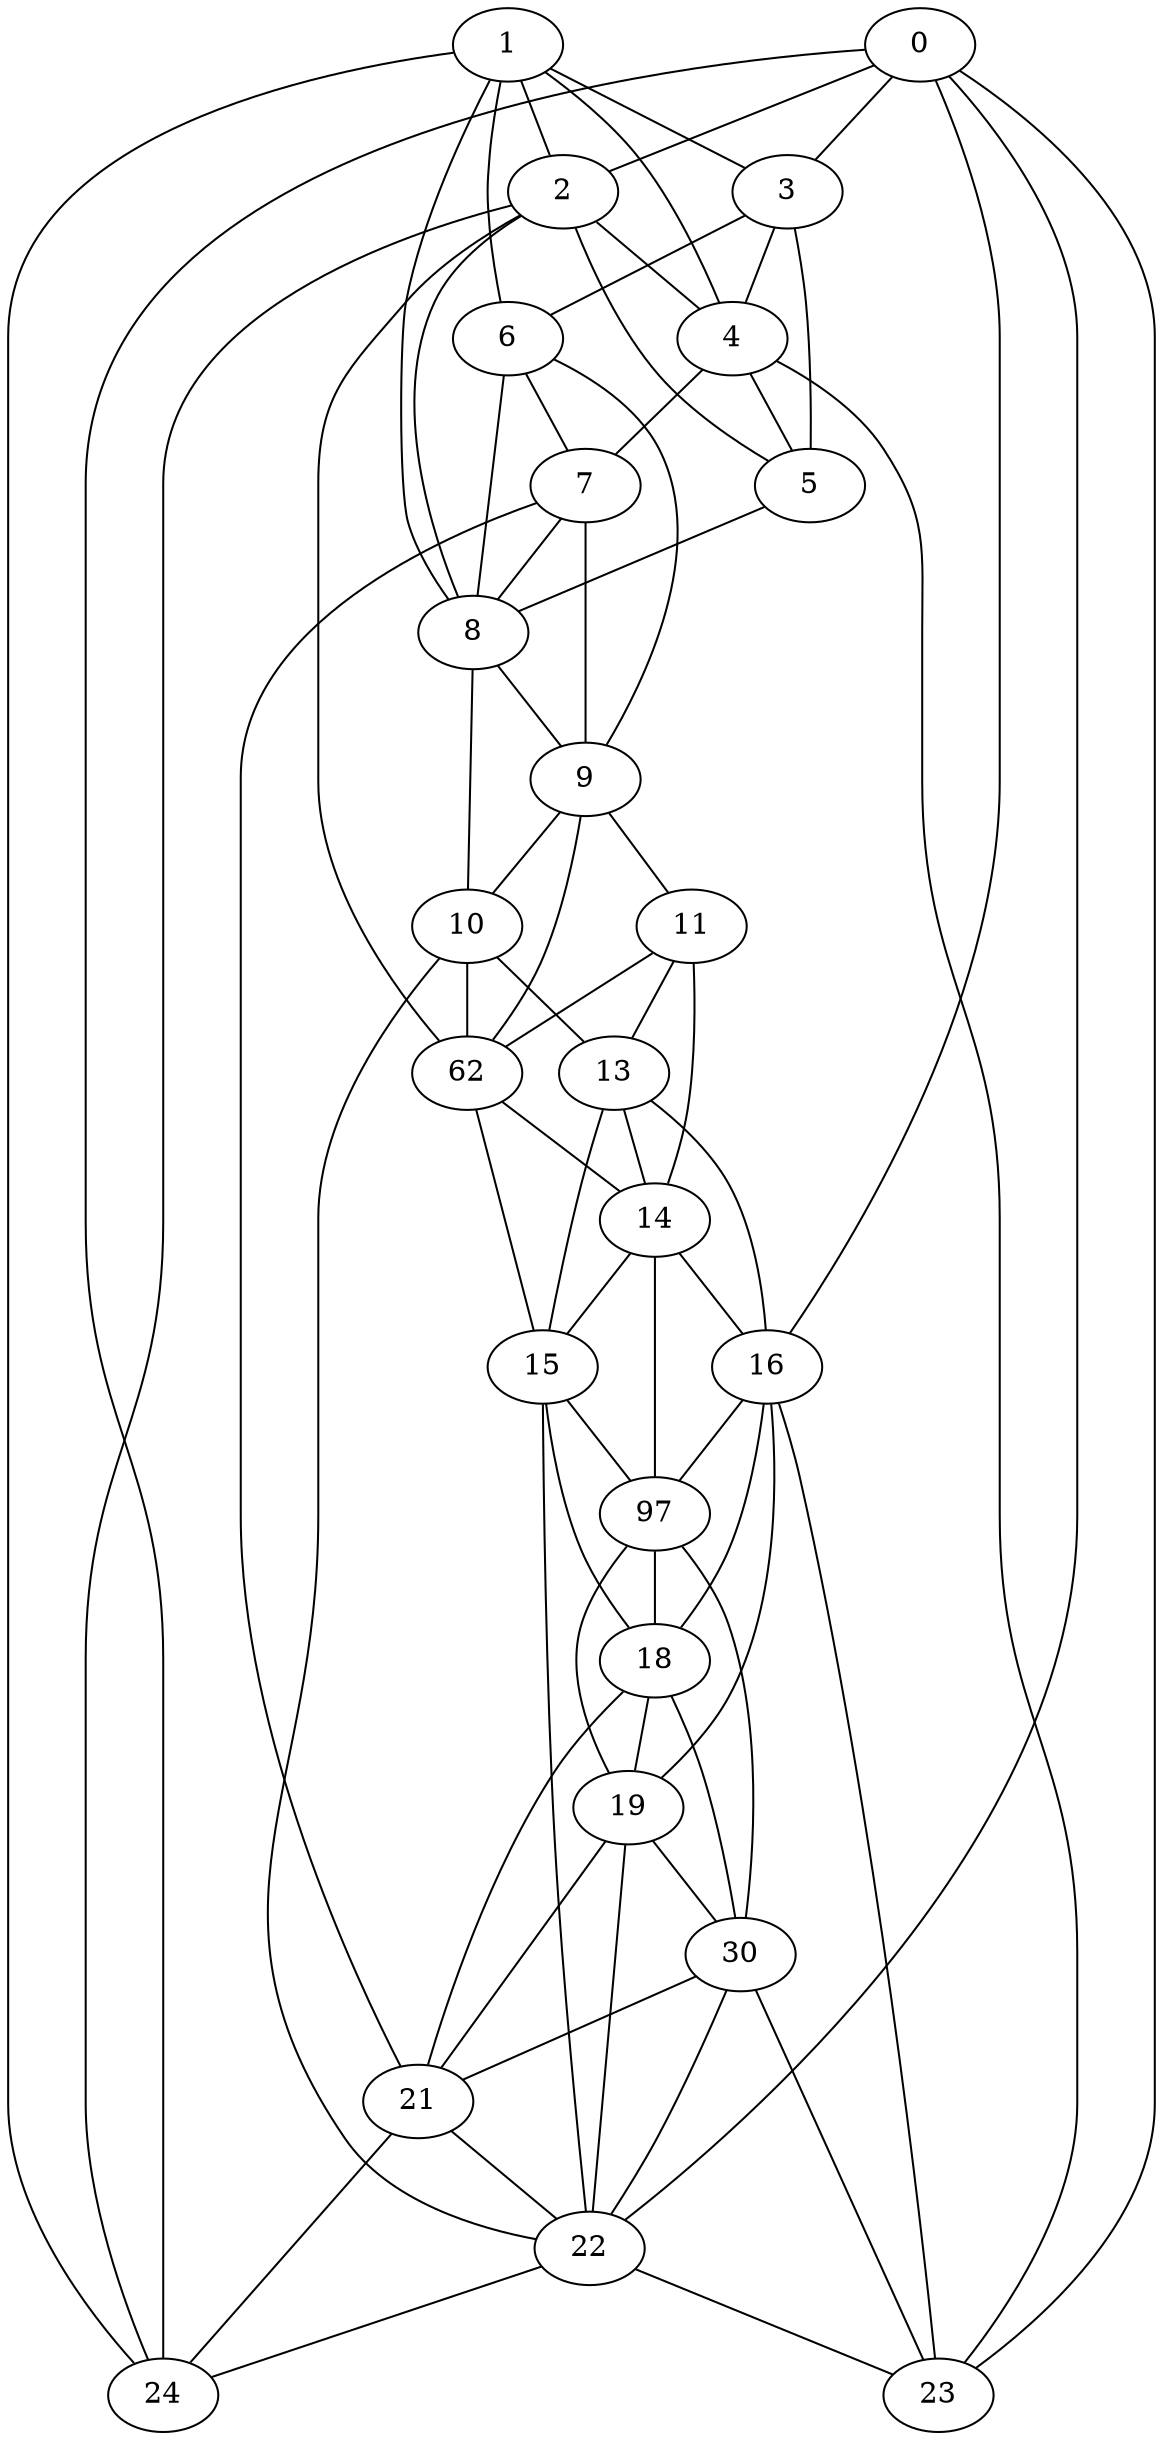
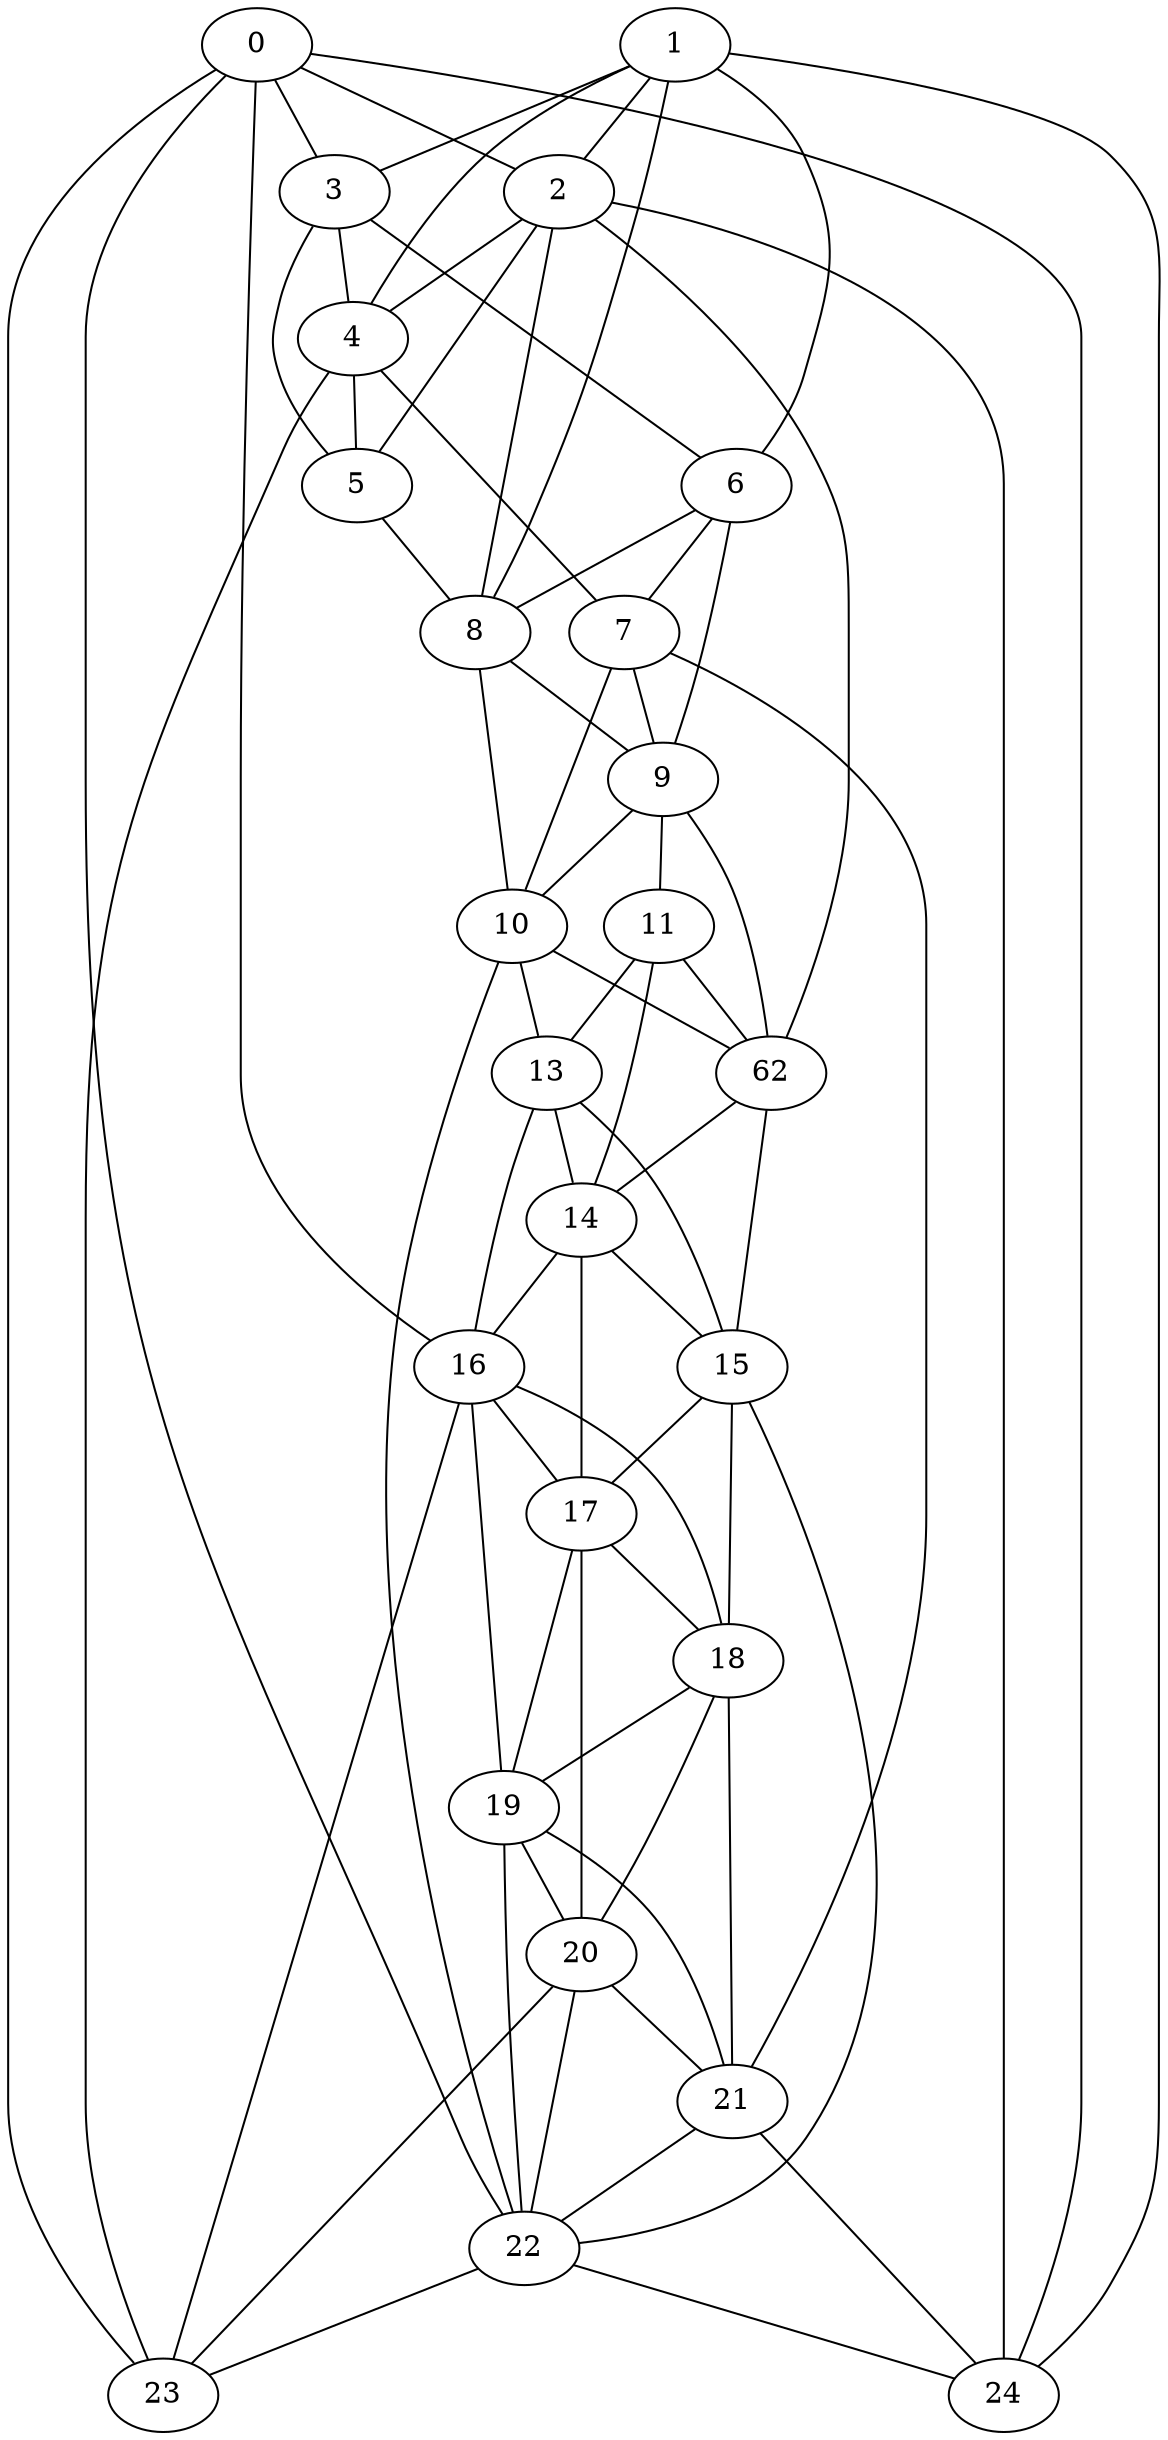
(529, 559) -> (568, 779)
(655, 1514) -> (581, 1514)
(741, 1955) -> (581, 1955)
